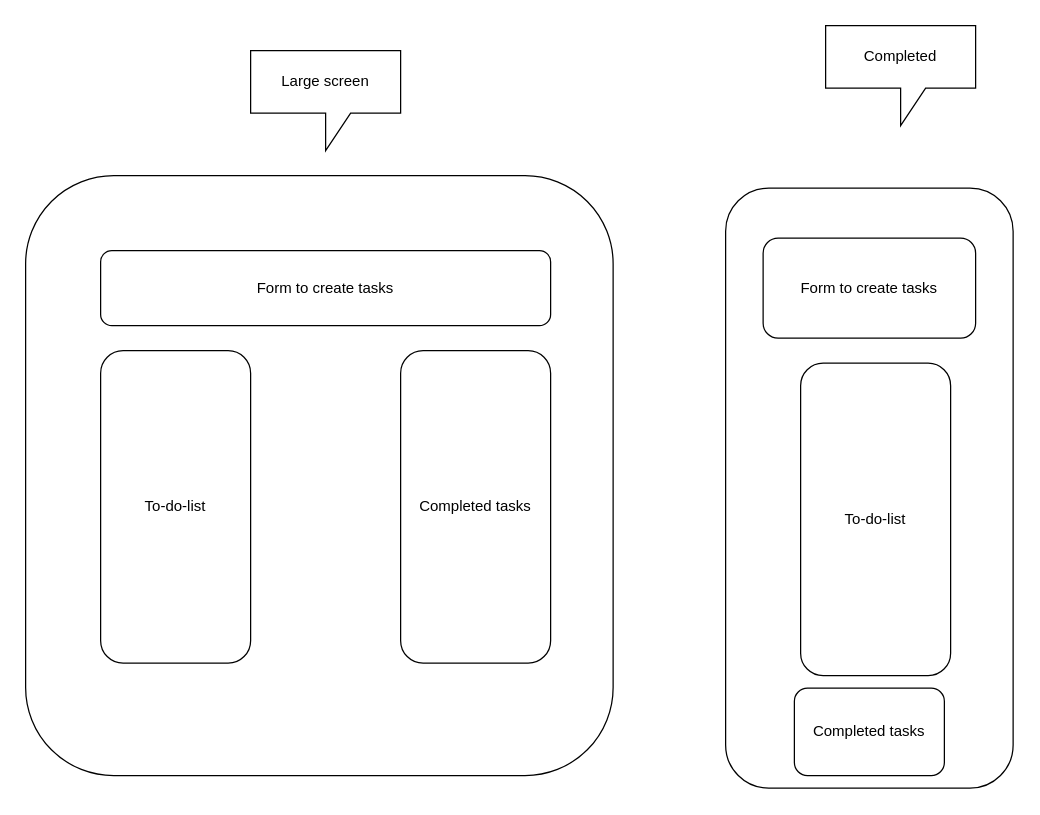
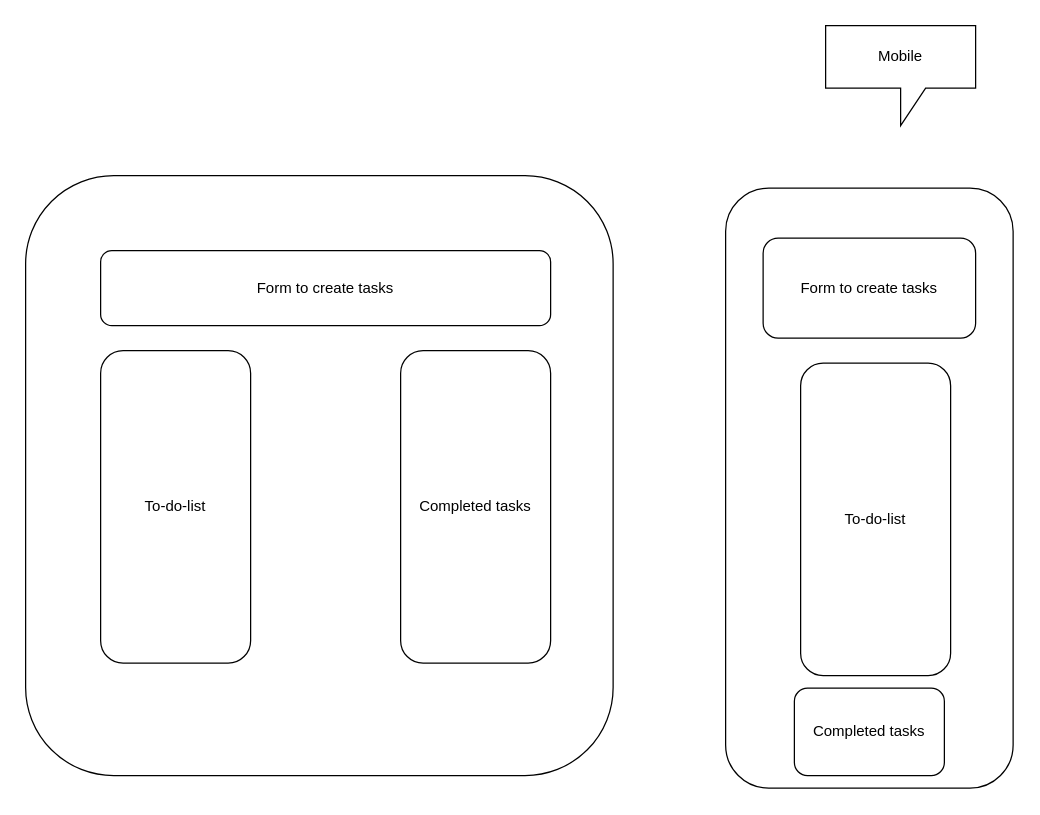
(901, 57) -> (901, 57)
(326, 101) -> none
